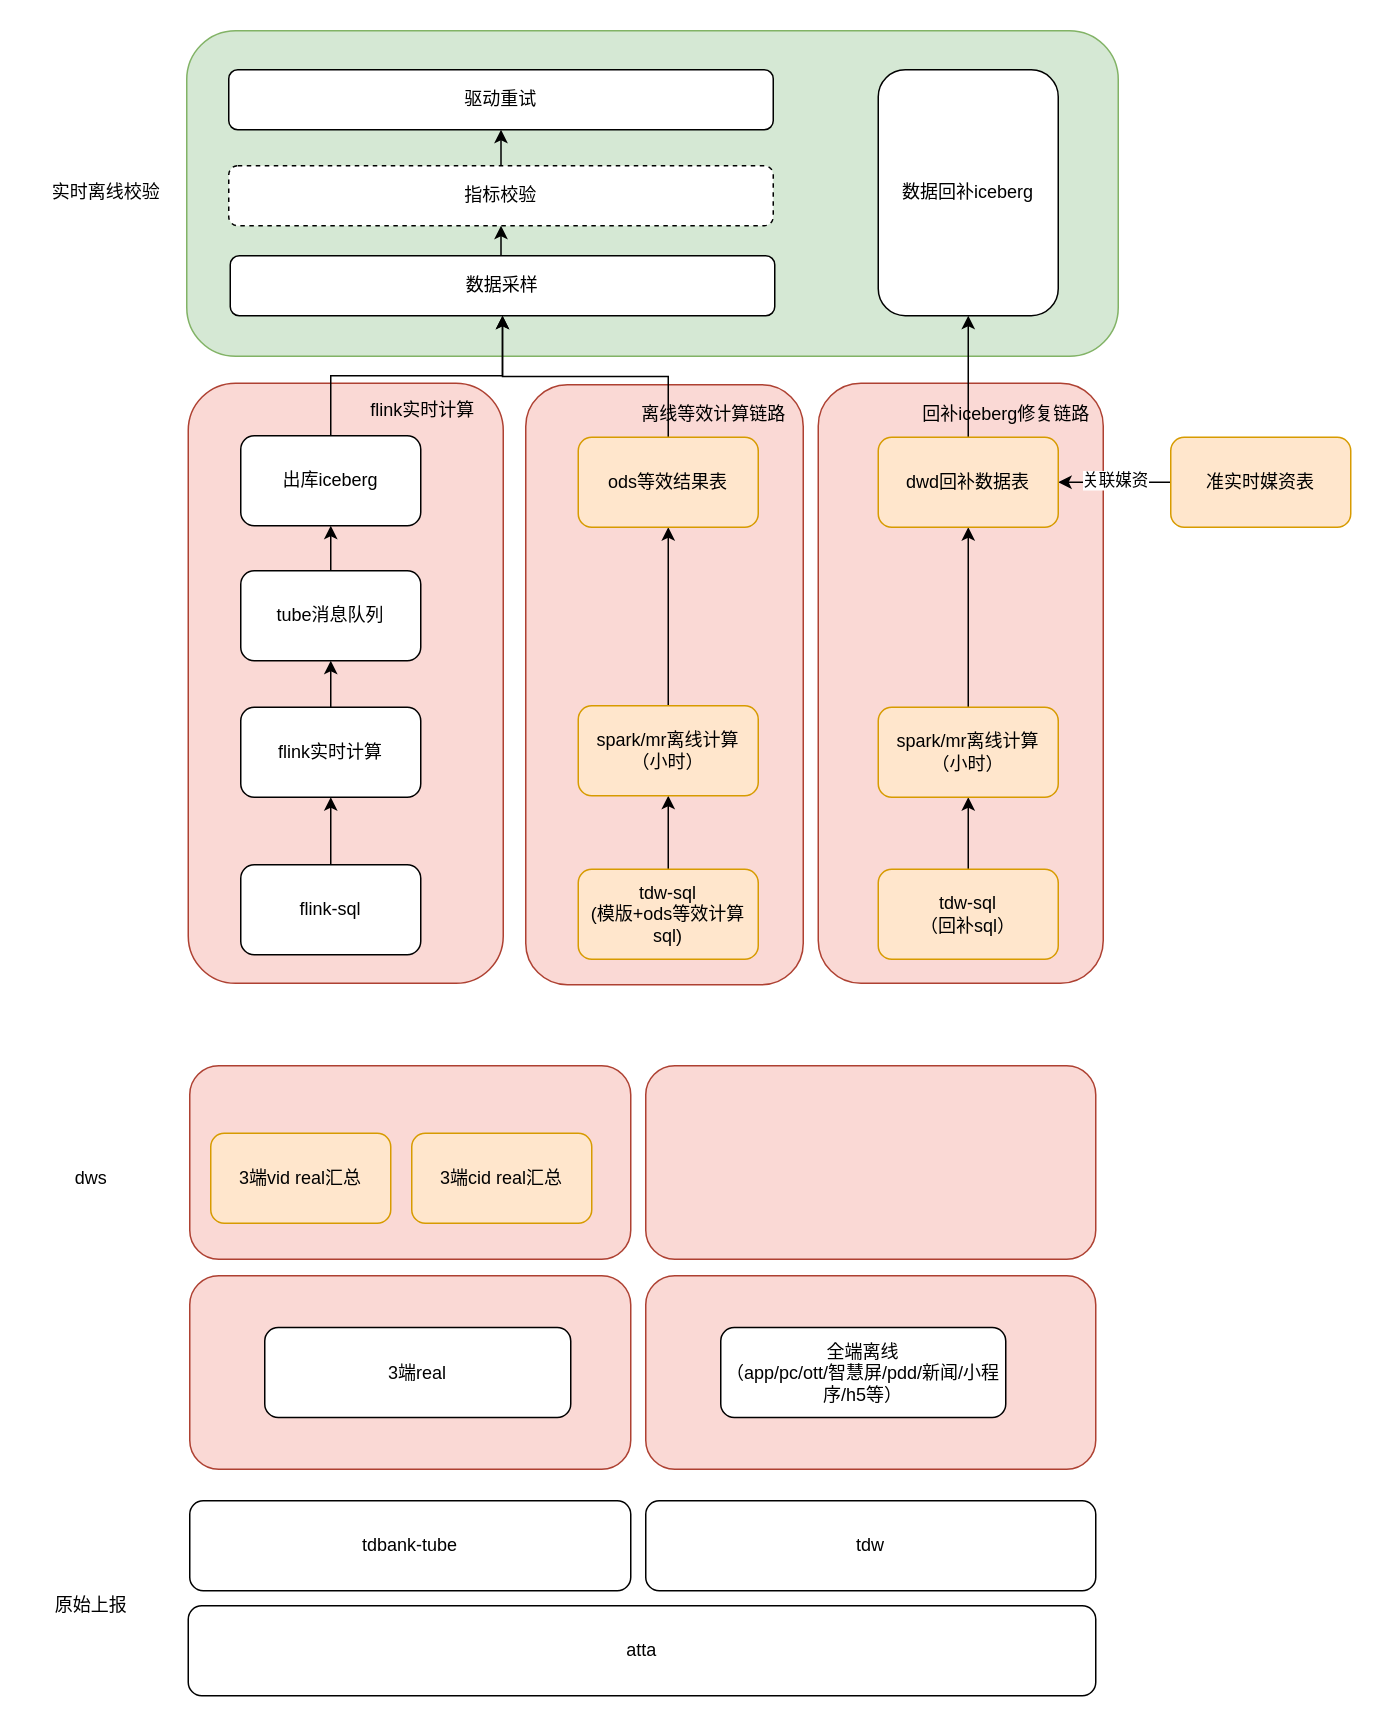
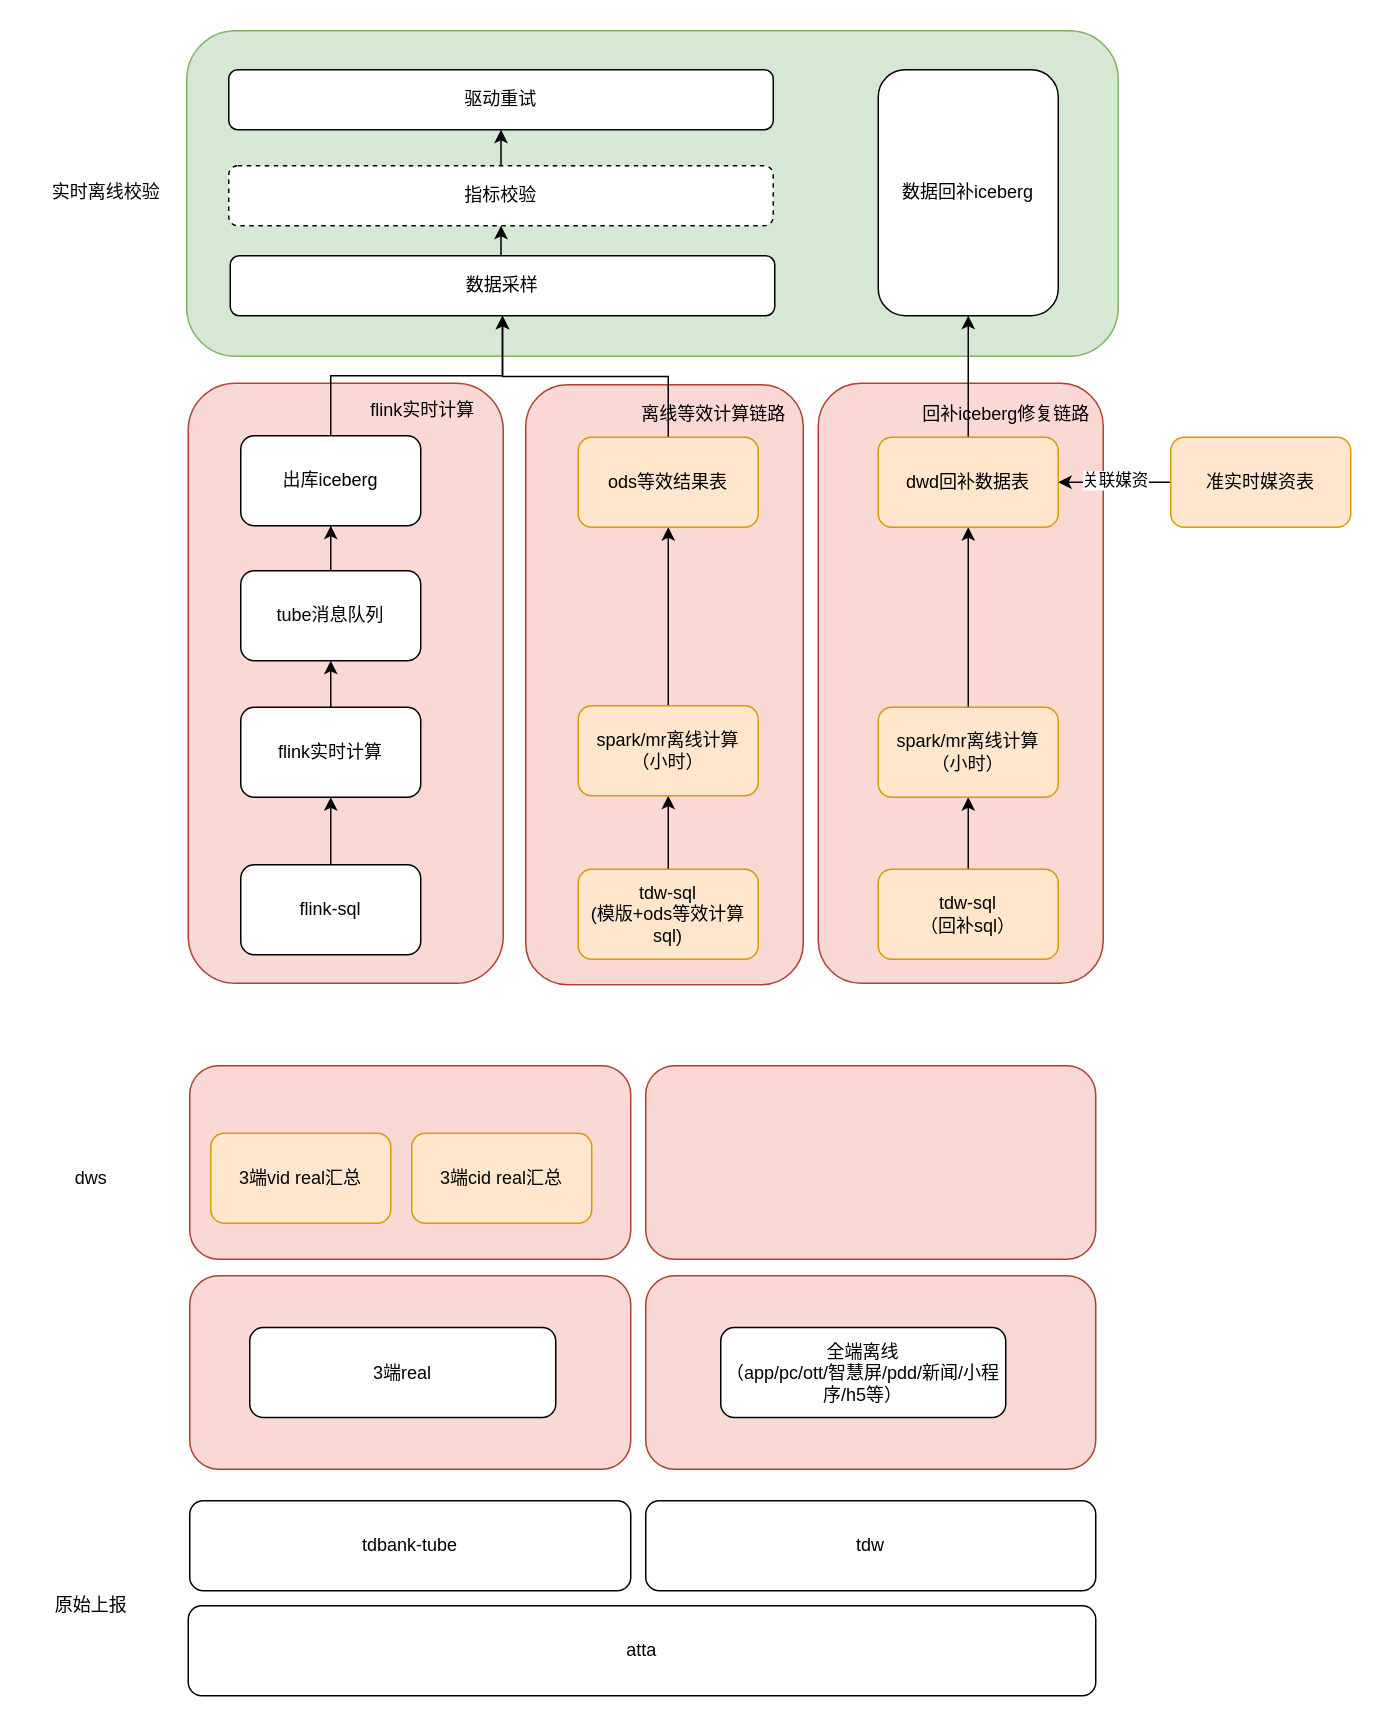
(418, 1373) -> (403, 1373)
